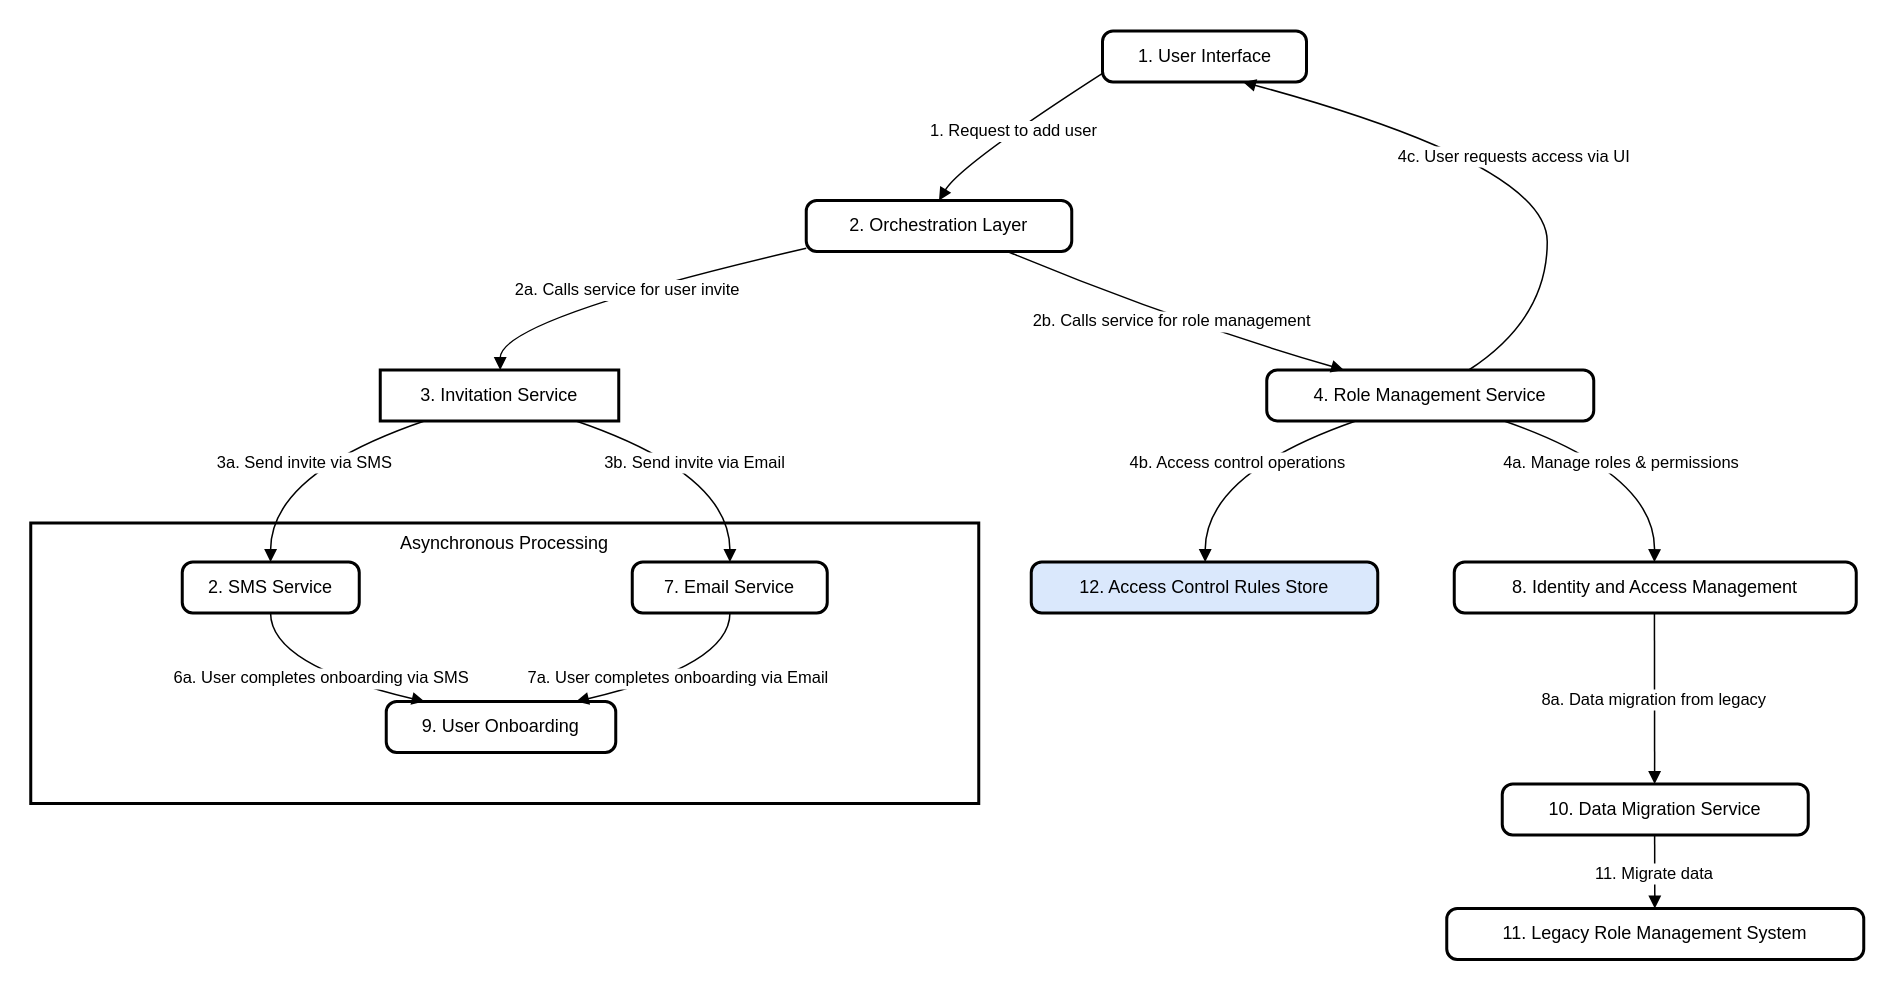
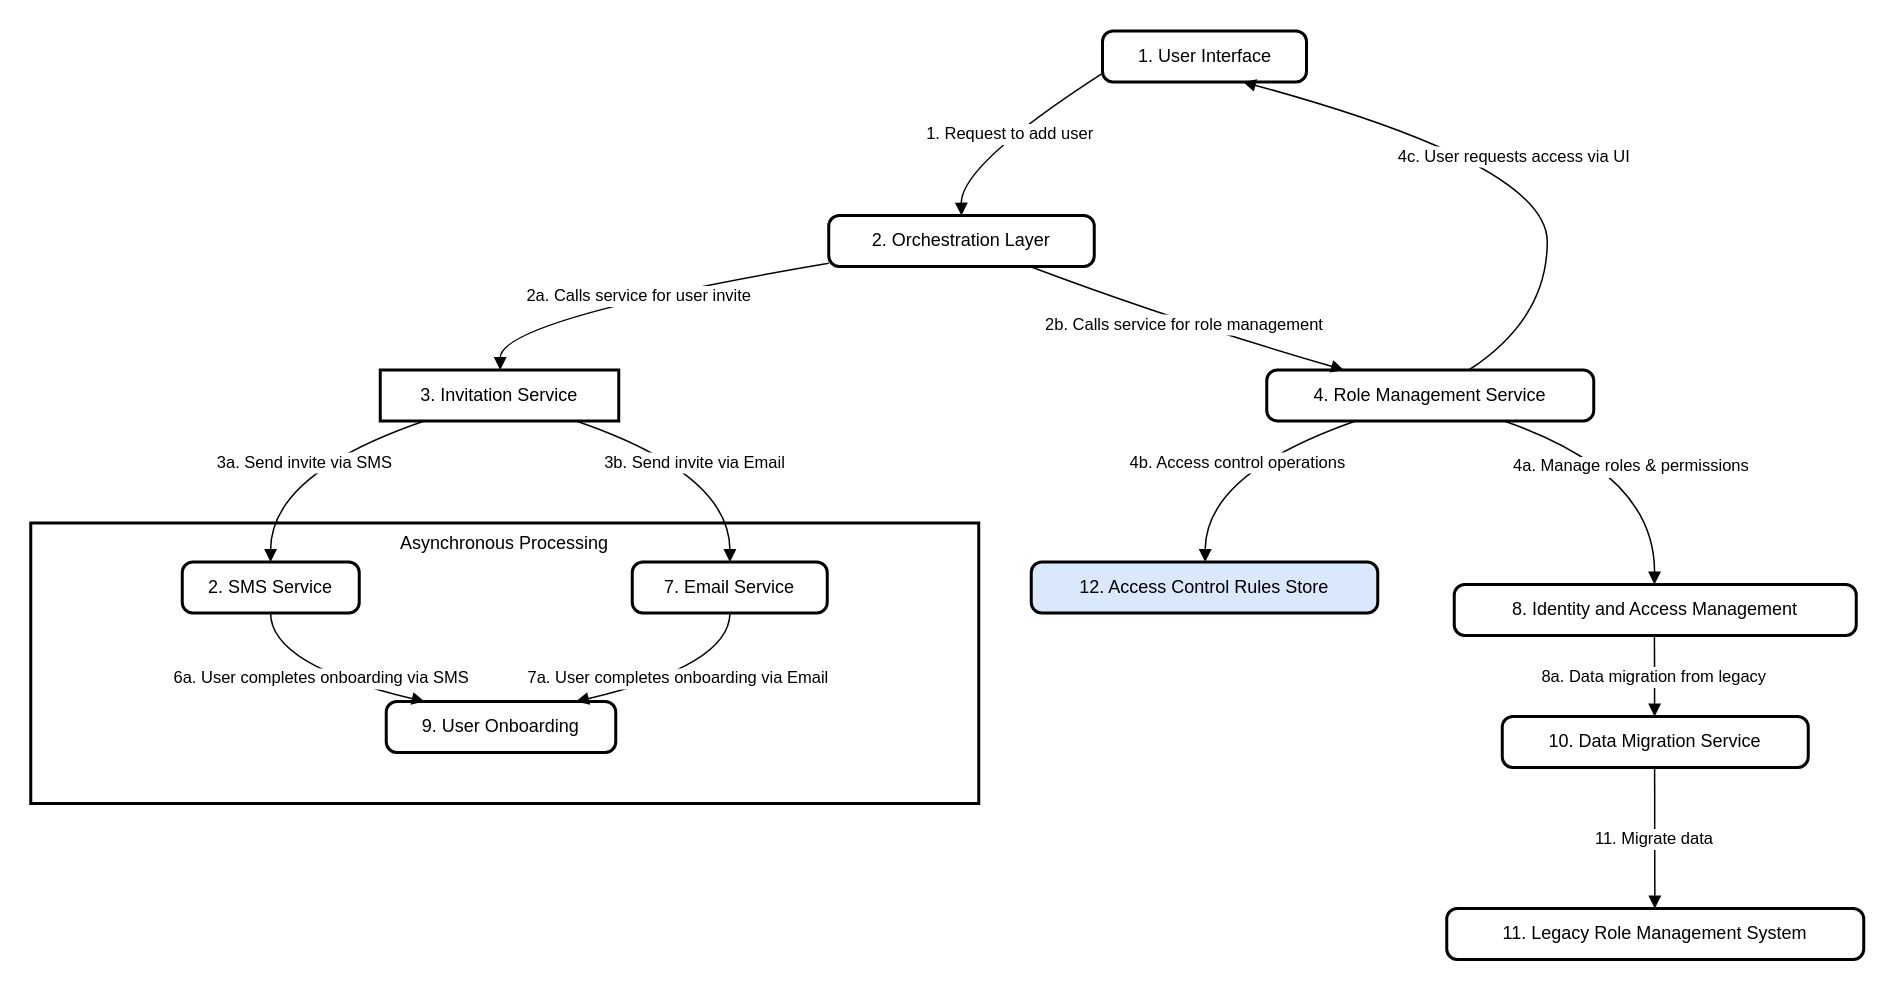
(939, 226) -> (962, 241)
(1655, 587) -> (1655, 610)
(1655, 809) -> (1655, 742)
